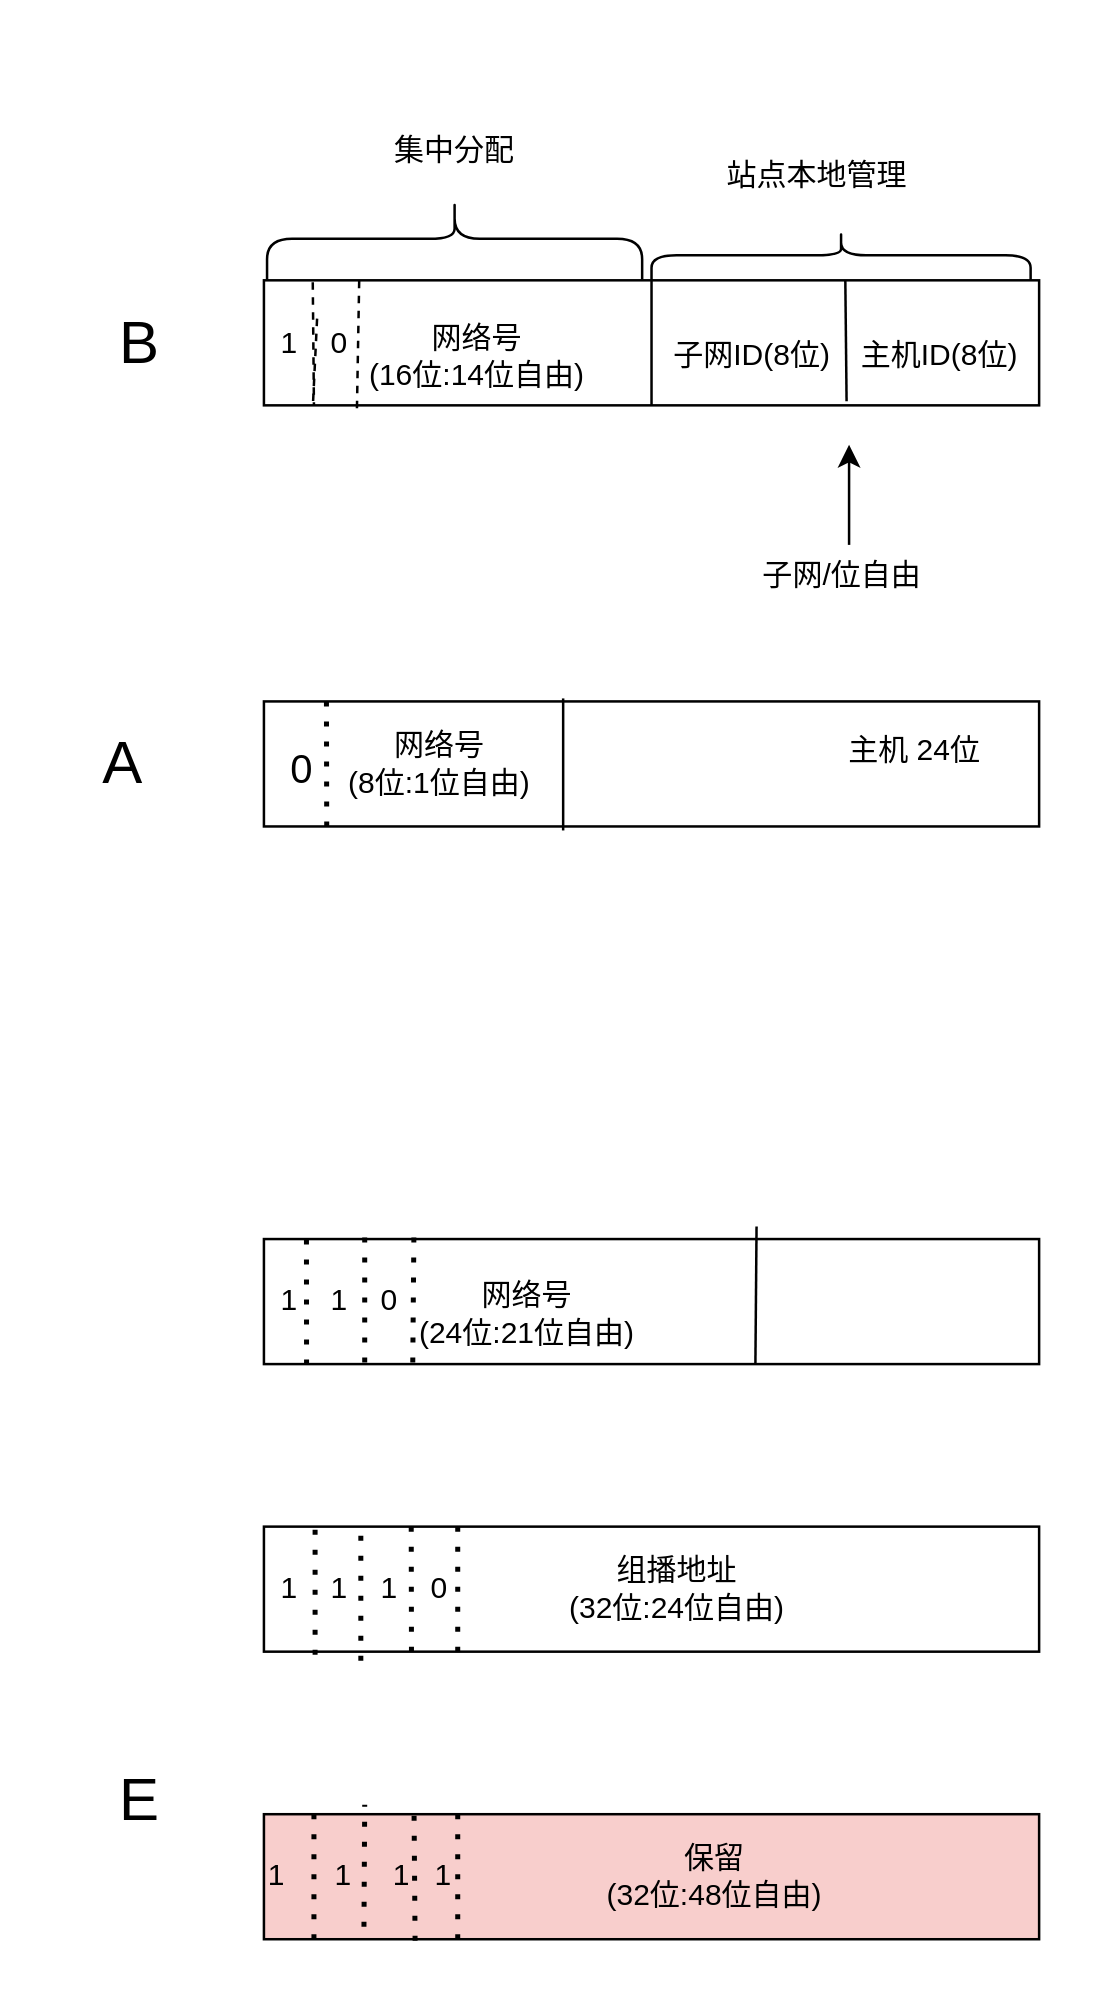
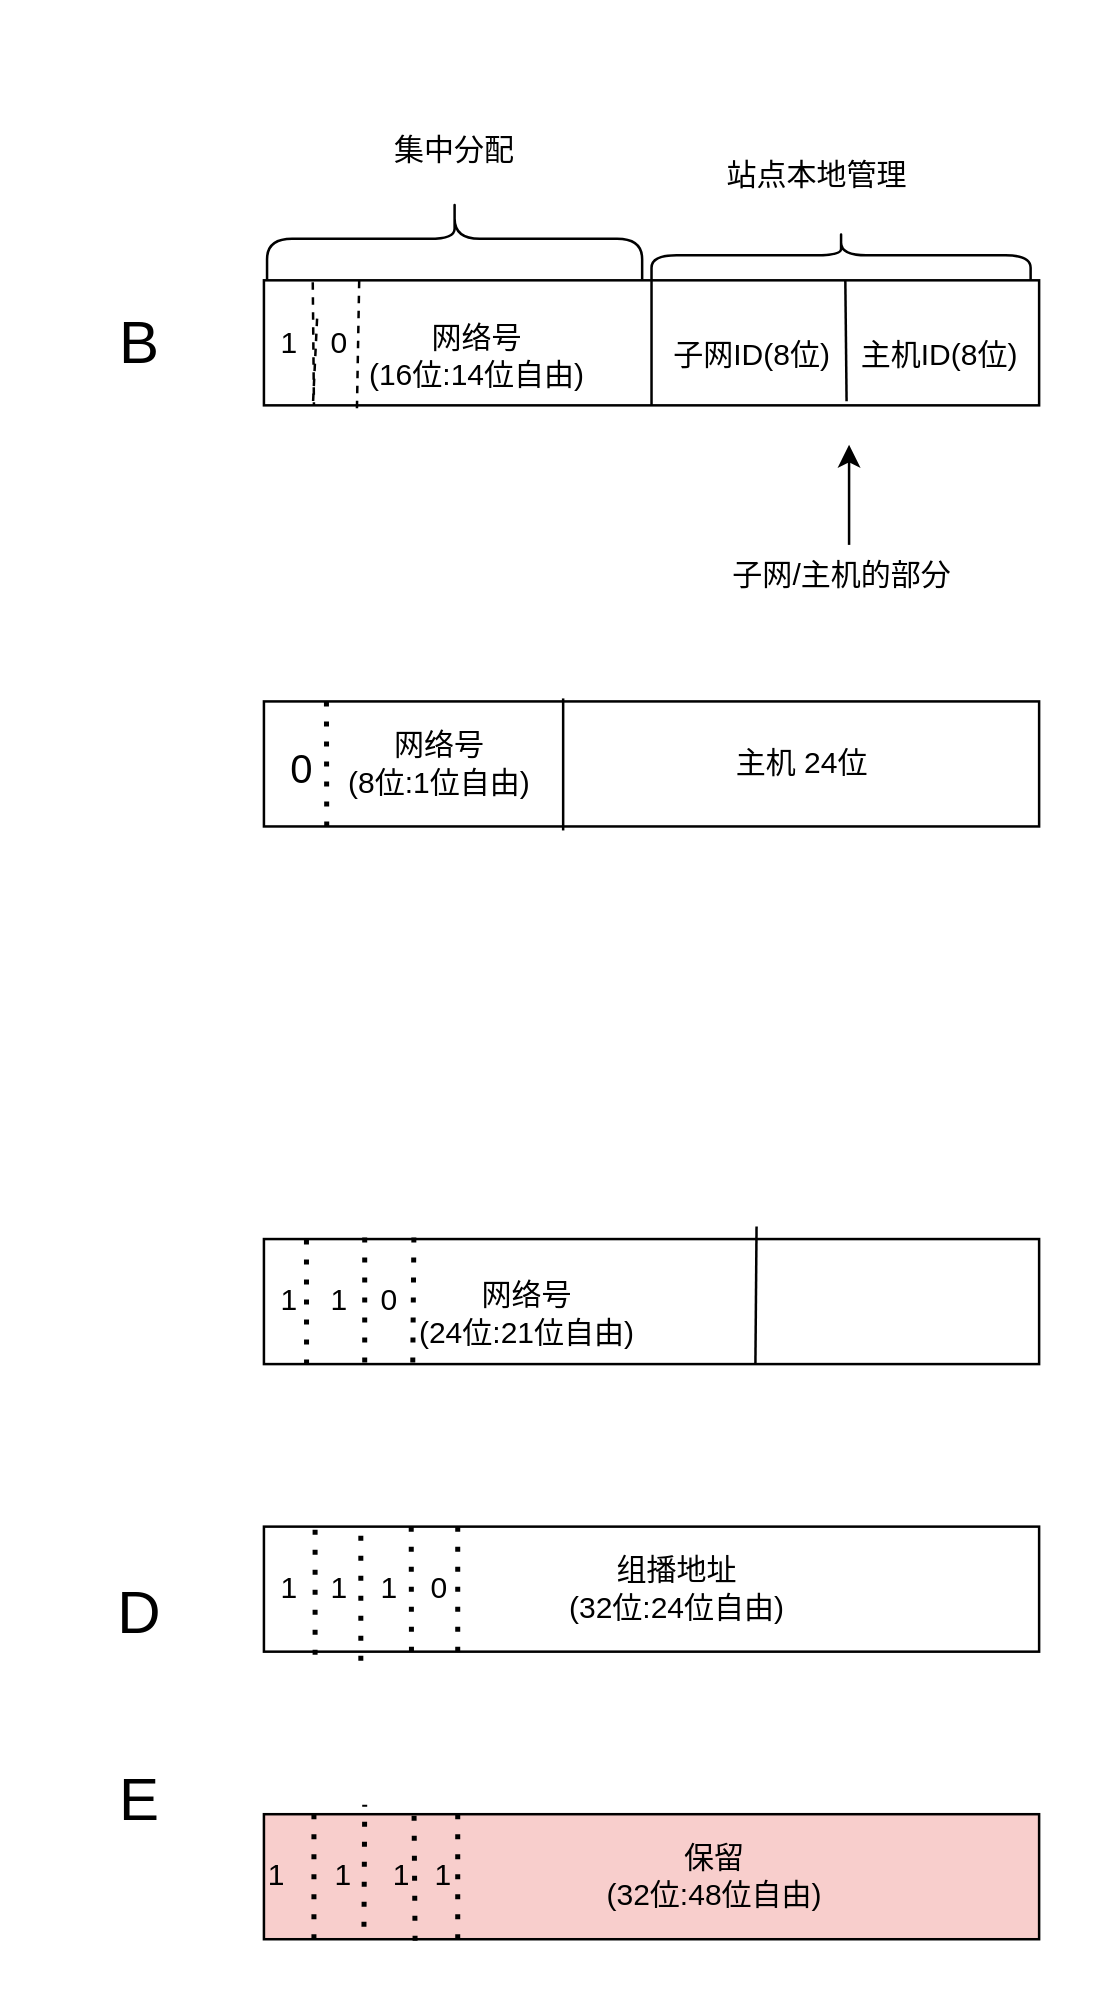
(843, 576) -> (843, 576)
(914, 751) -> (801, 764)
(139, 764) -> none
none -> (139, 1614)
